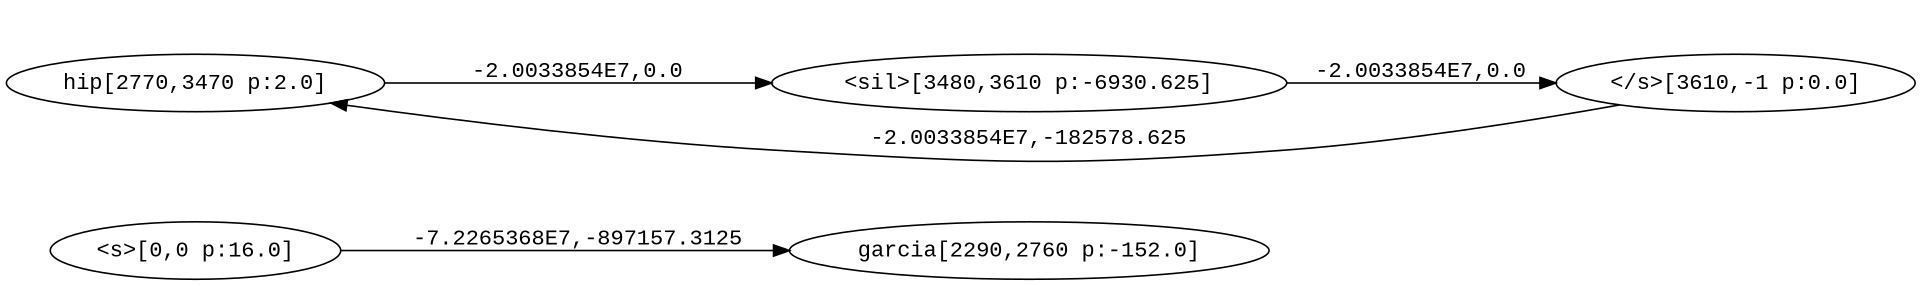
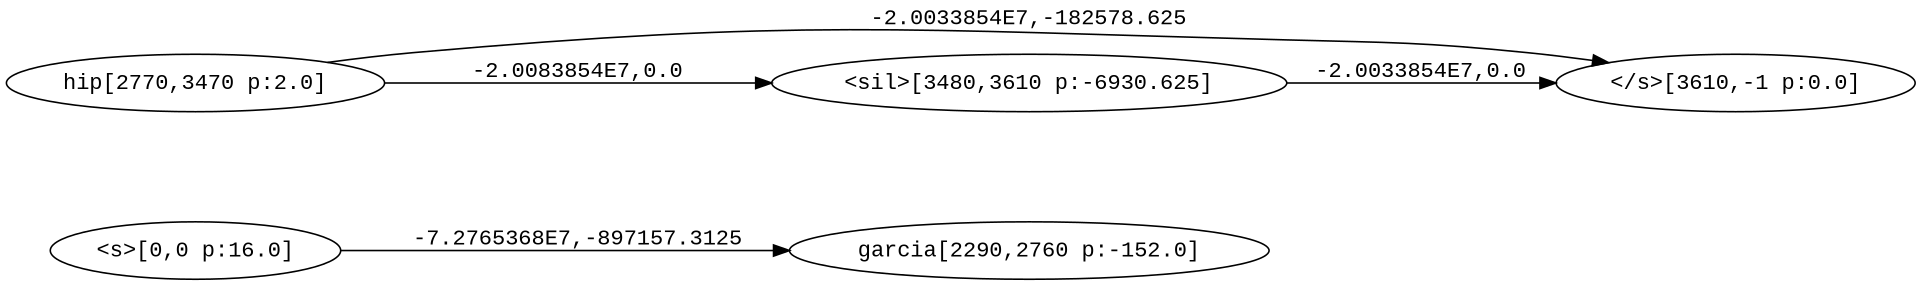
(578, 71) -> (578, 71)
(984, 160) -> (960, 31)
(578, 239) -> (578, 239)
